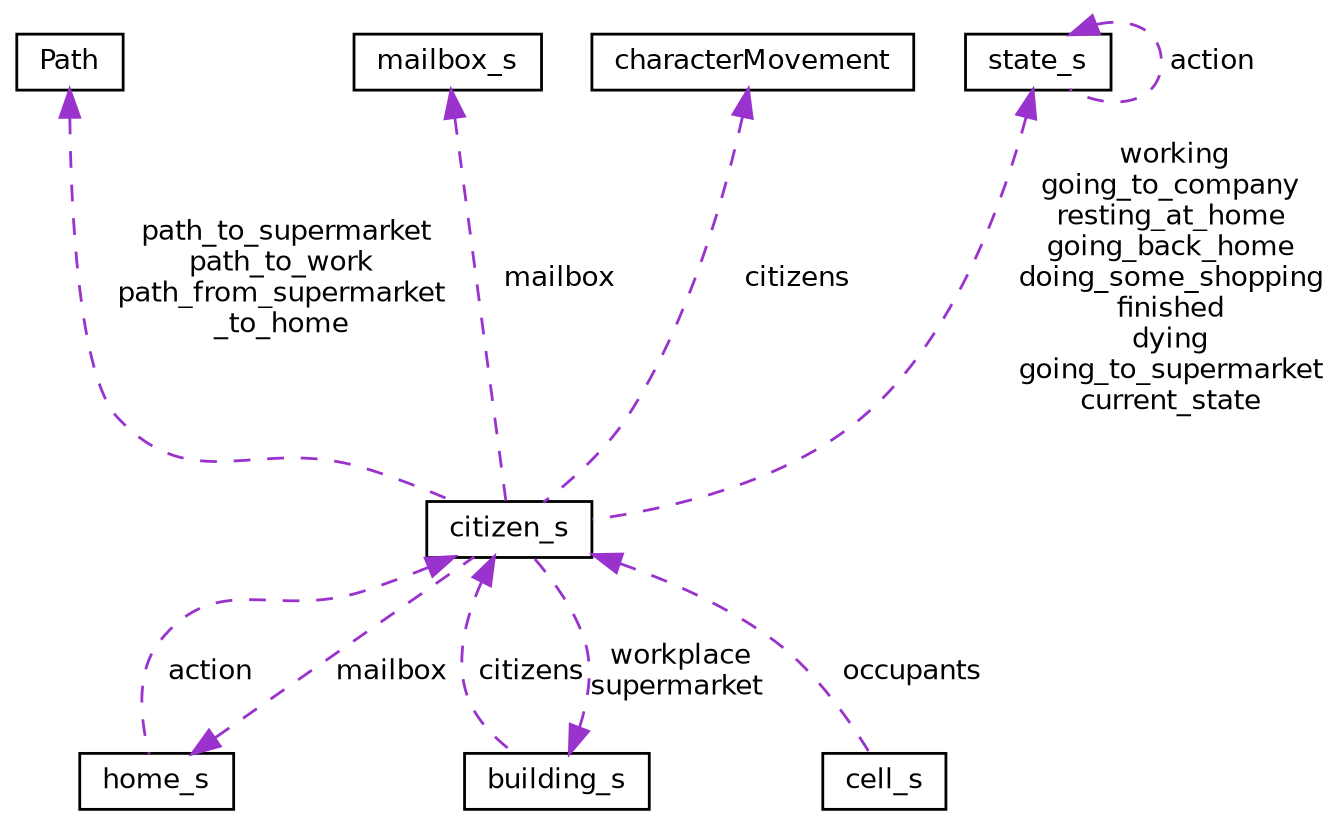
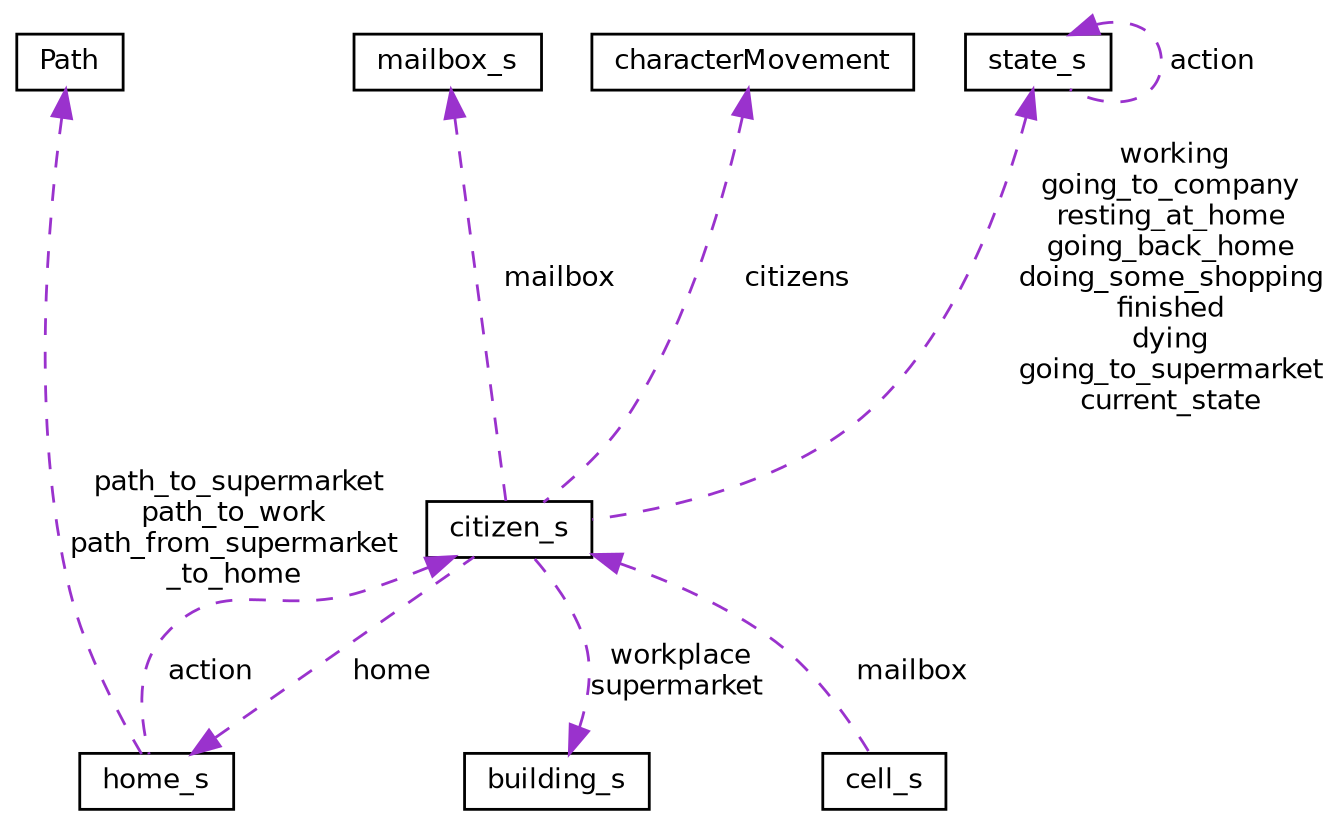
(137, 434) -> (49, 444)
(388, 672) -> (388, 672)
(908, 672) -> (908, 672)
(463, 676) -> none
